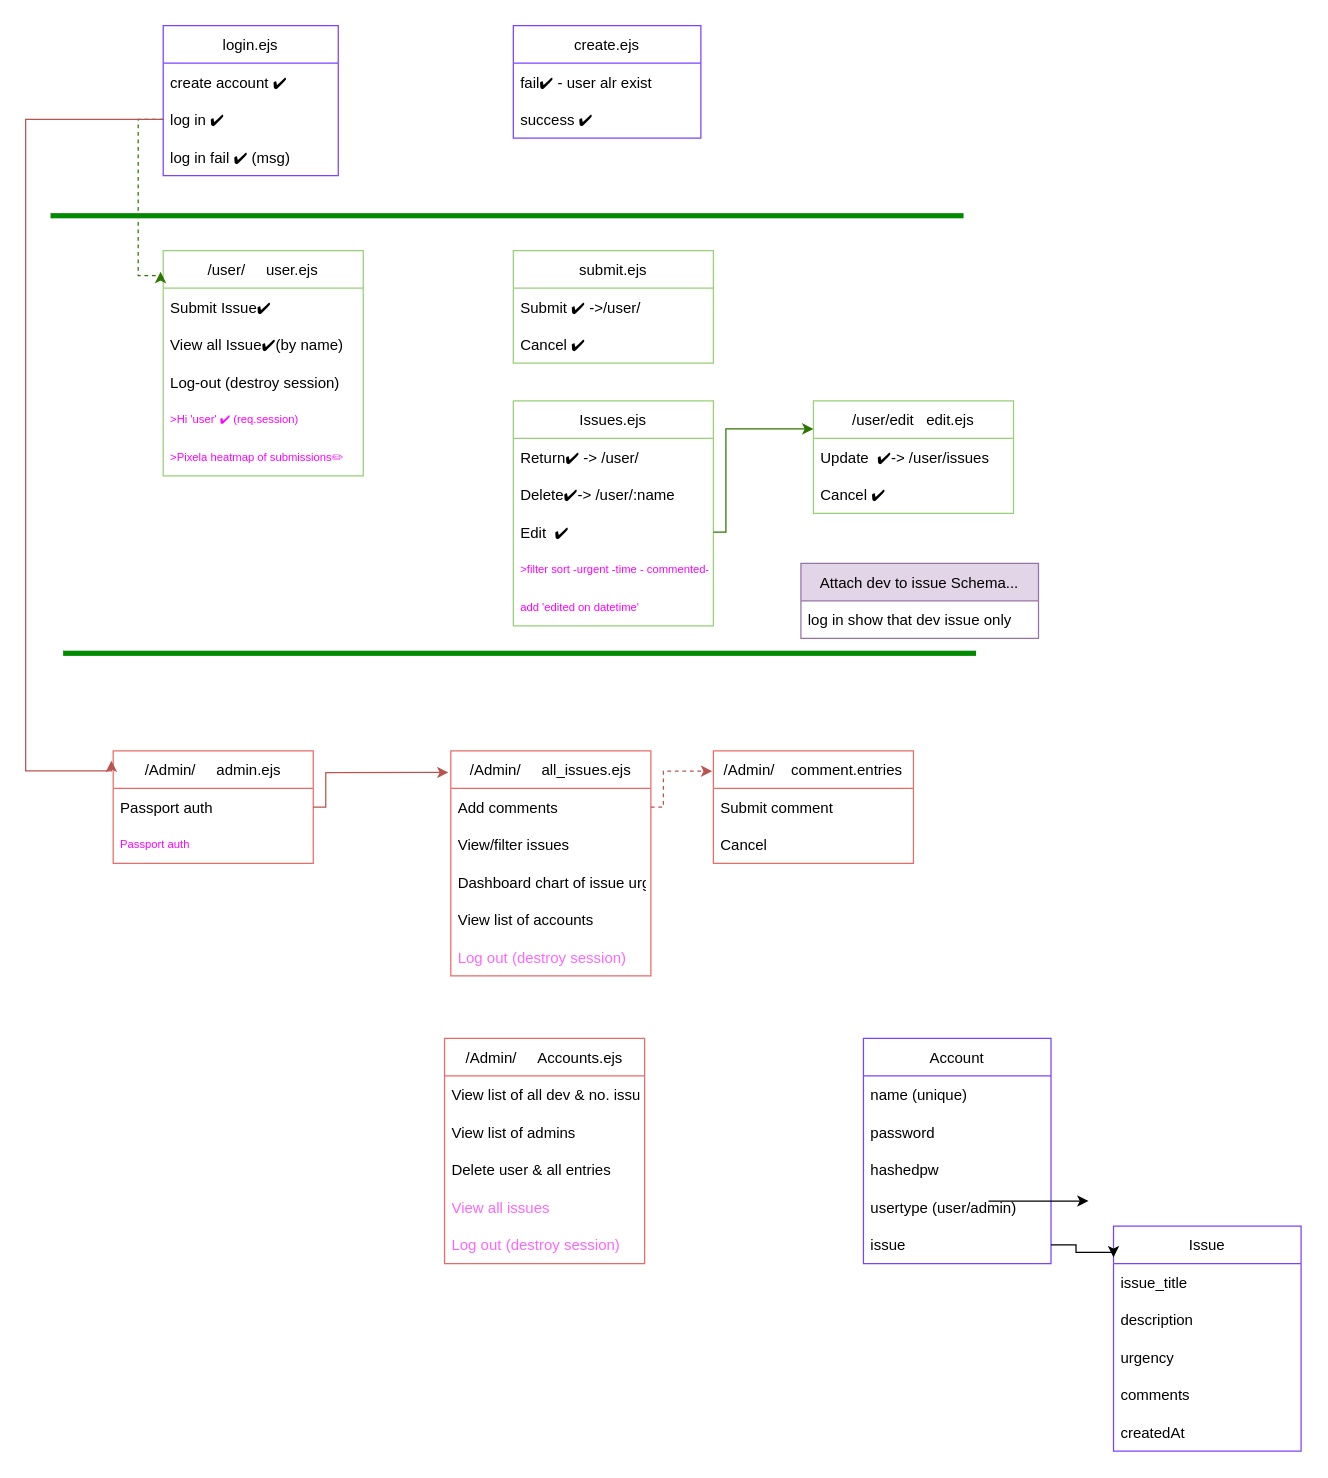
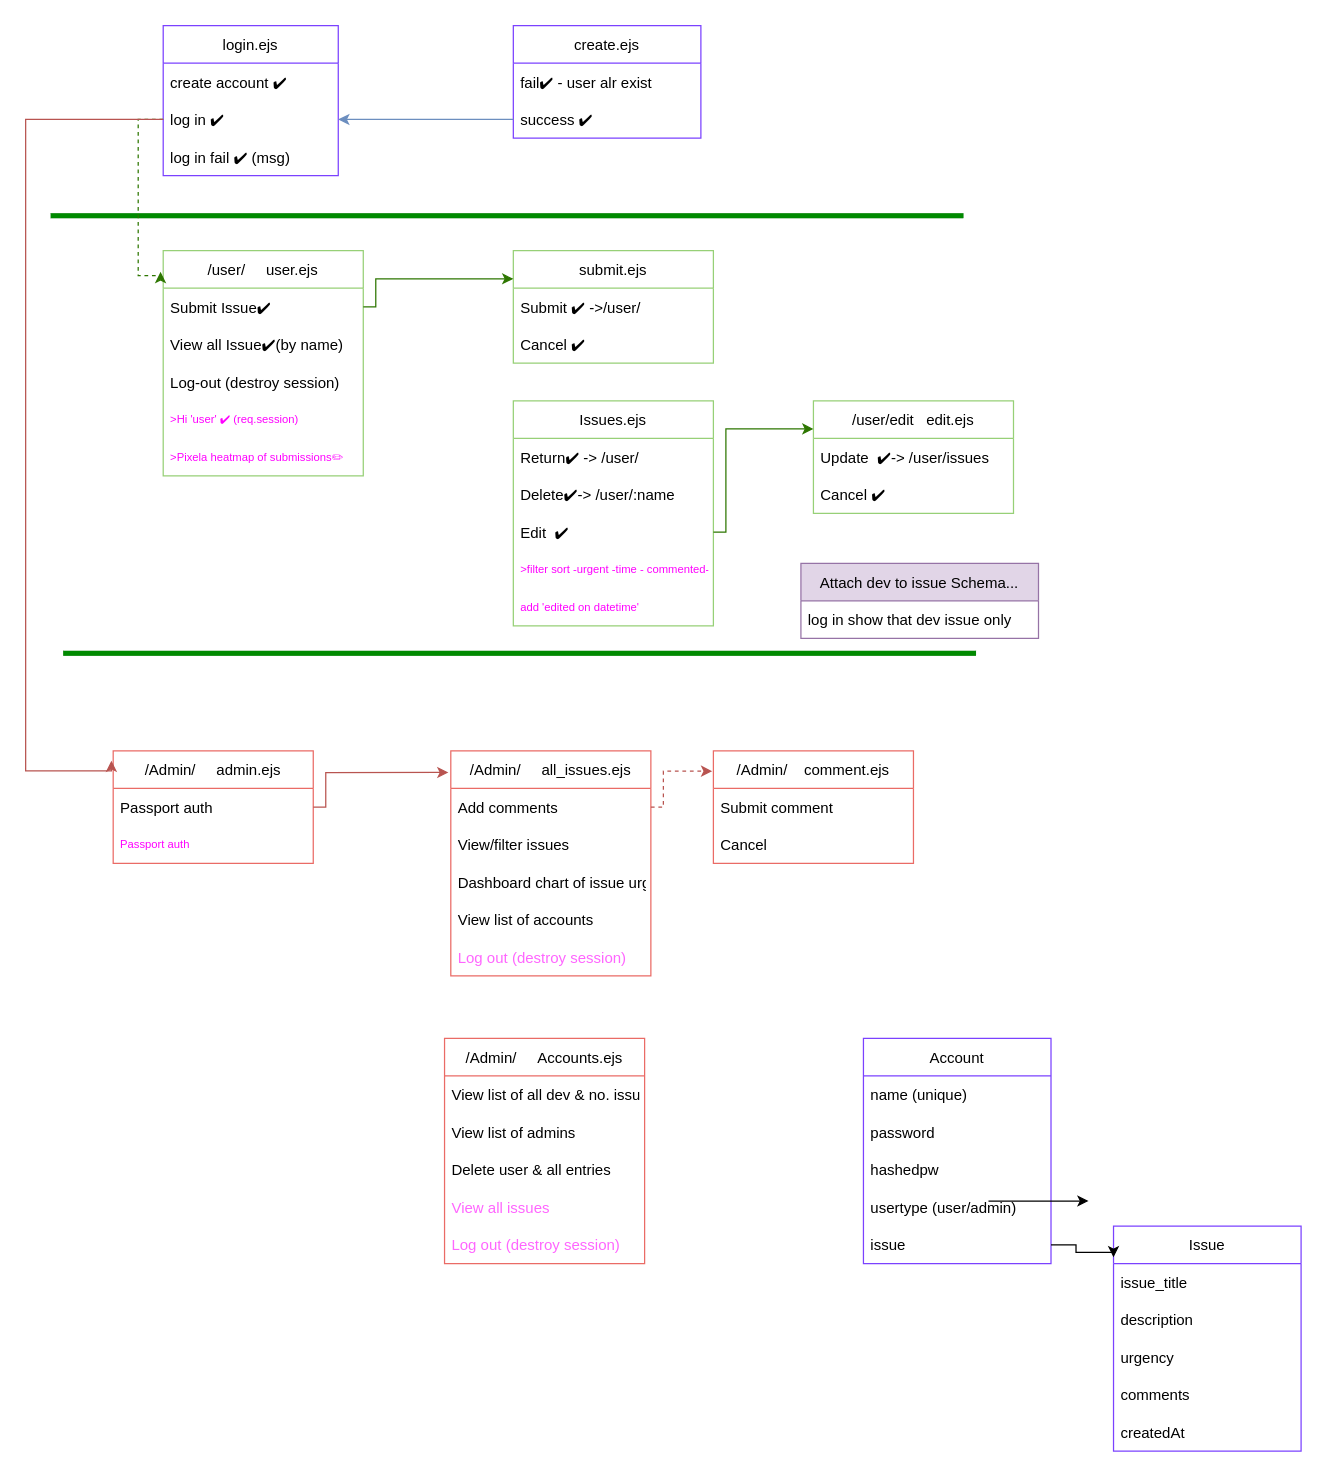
none -> (429, 119)
none -> (421, 279)
(813, 770) -> (813, 770)
